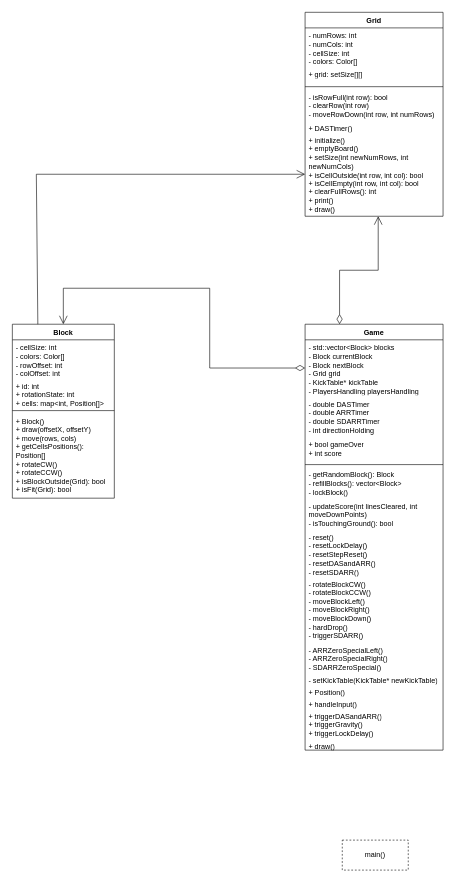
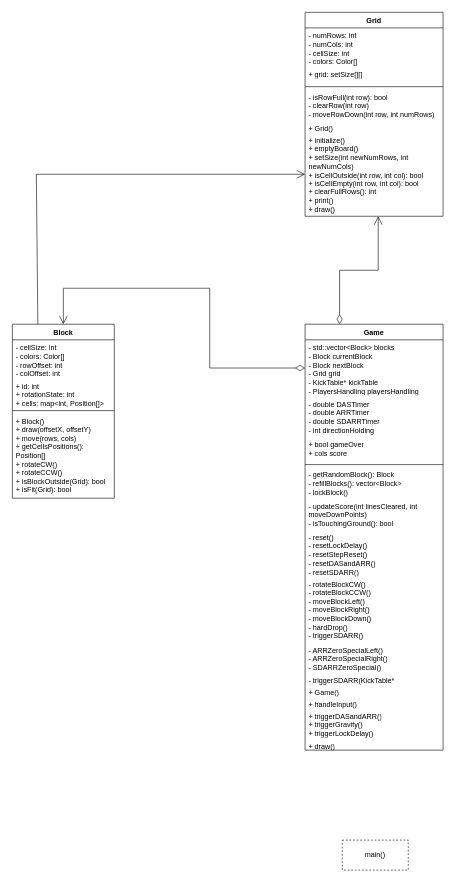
(331, 129) -> (323, 129)
(336, 450) -> (336, 450)
(375, 685) -> (375, 685)
(330, 693) -> (324, 693)
